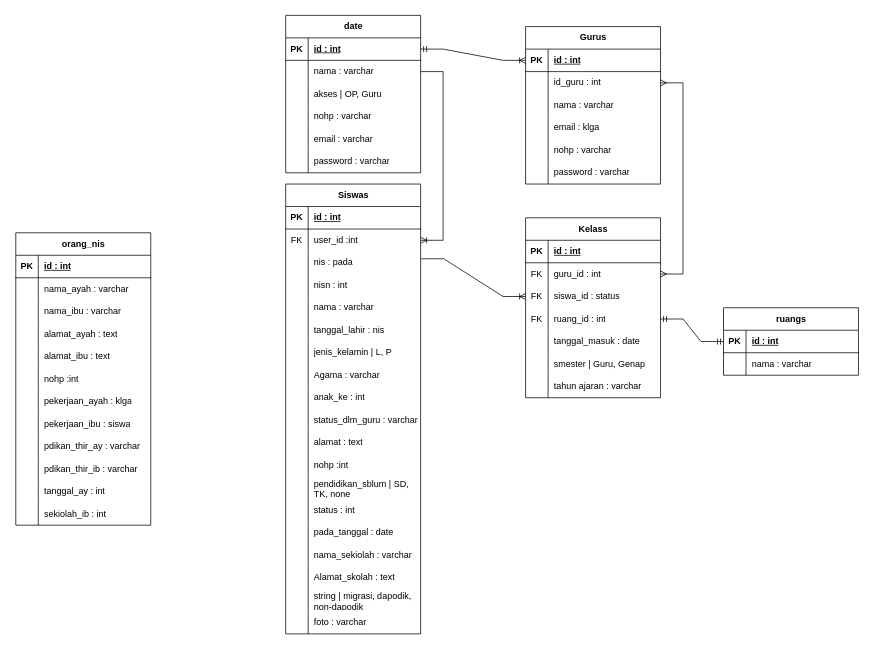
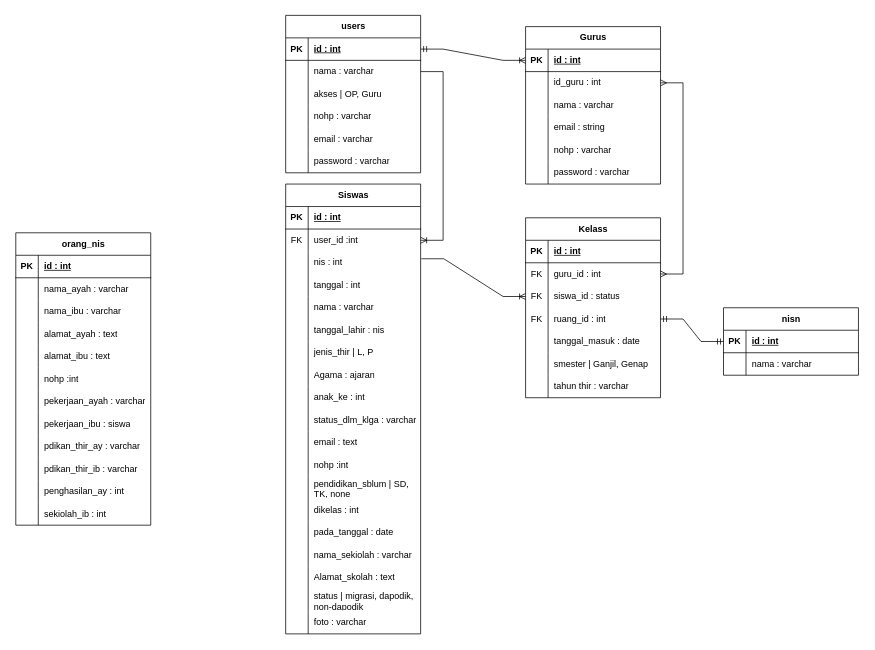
(353, 27) -> (353, 27)
(577, 128) -> (582, 128)
(334, 263) -> (331, 263)
(333, 285) -> (341, 285)
(791, 319) -> (791, 319)
(355, 353) -> (349, 353)
(601, 364) -> (604, 364)
(348, 375) -> (346, 375)
(605, 387) -> (598, 387)
(92, 402) -> (97, 402)
(367, 420) -> (367, 420)
(342, 443) -> (338, 443)
(78, 492) -> (87, 492)
(339, 510) -> (340, 510)
(367, 600) -> (367, 600)
